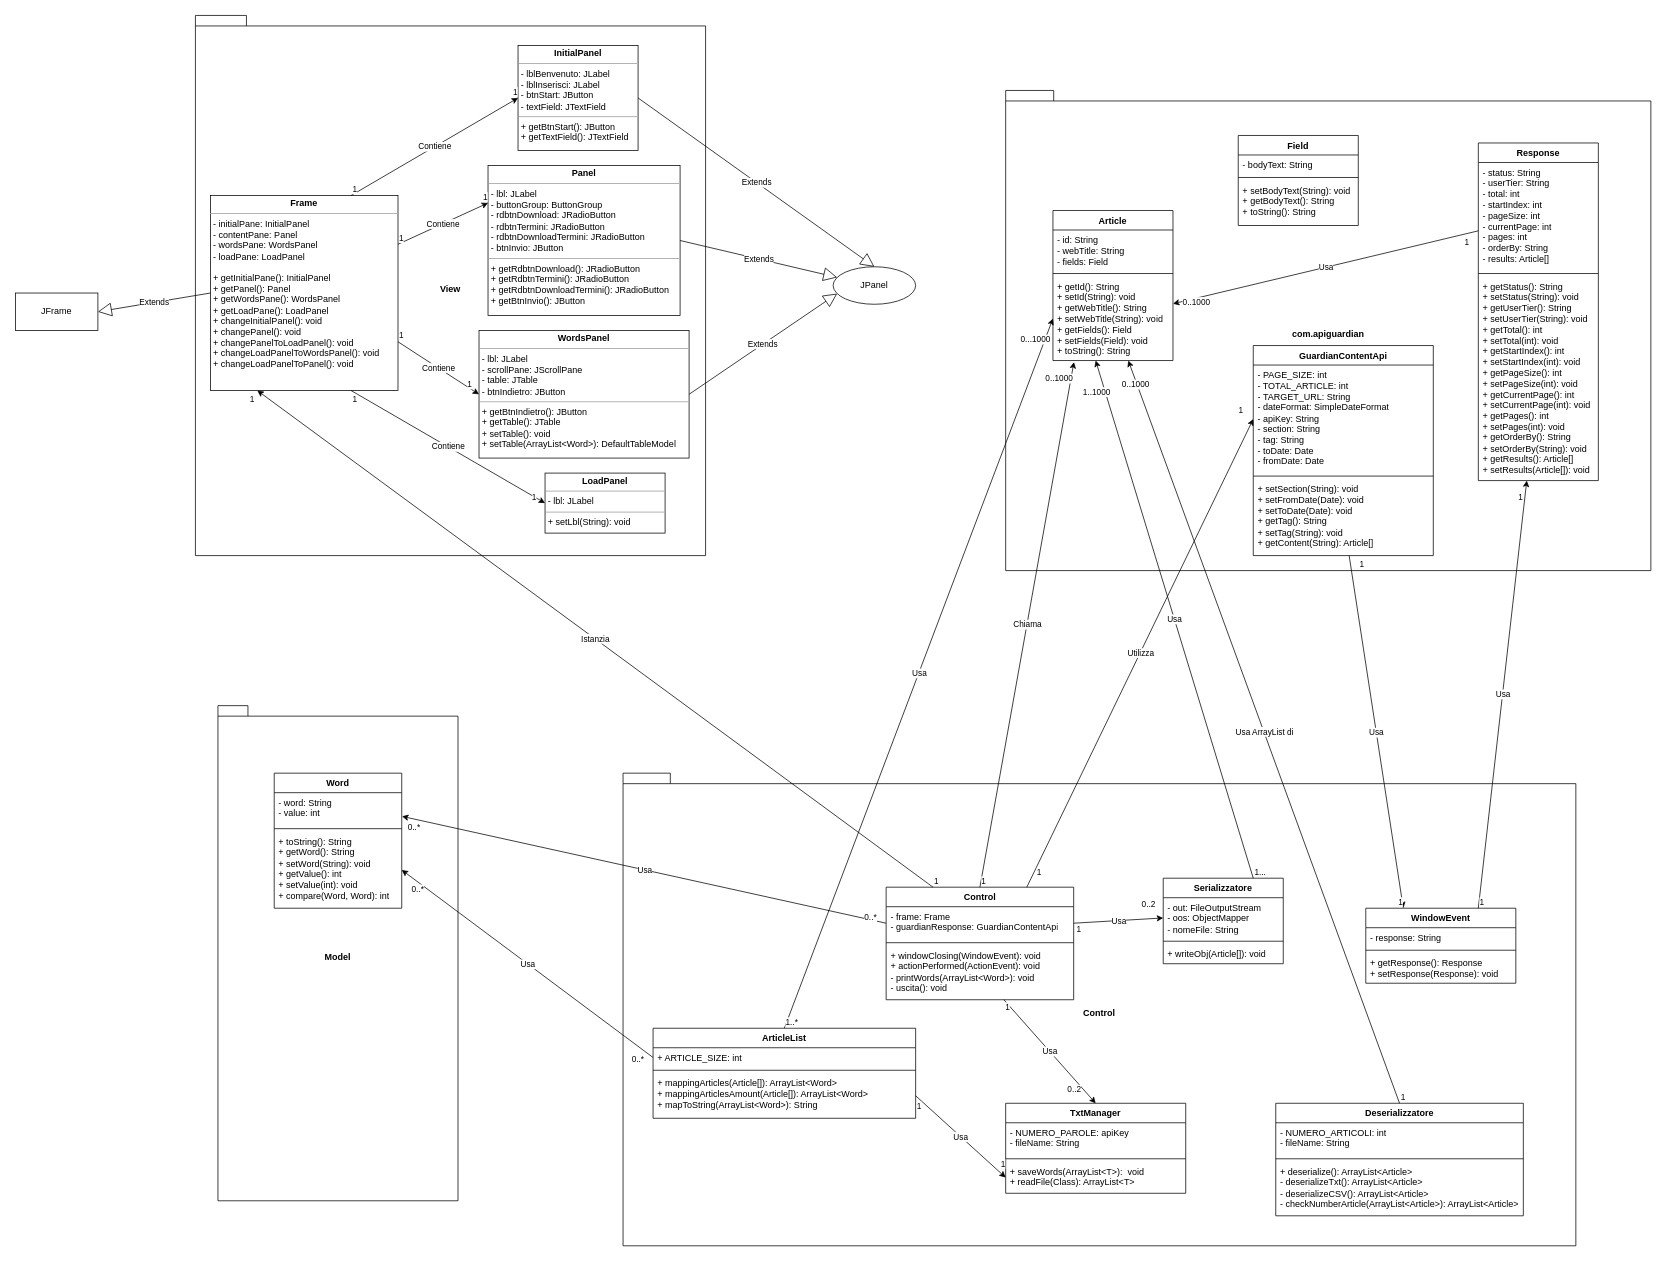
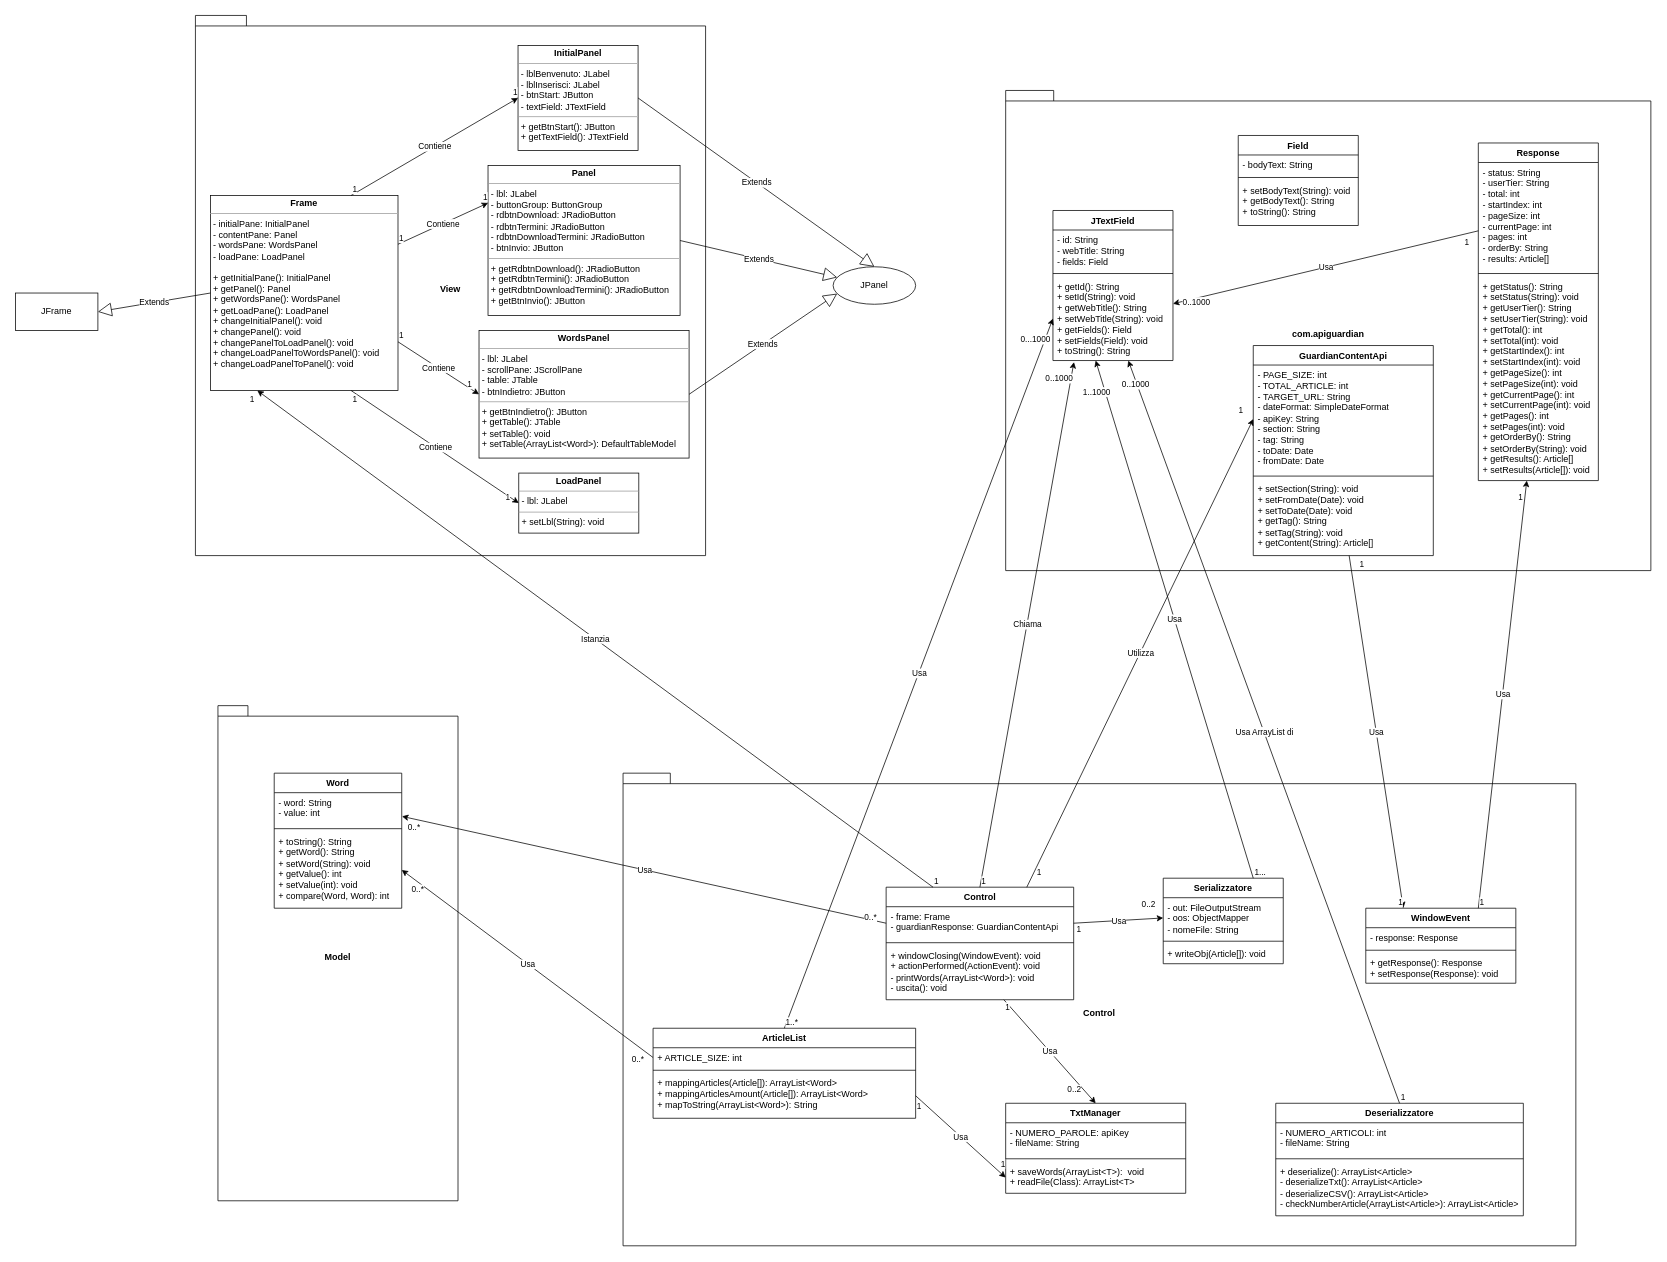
(1113, 221) -> (1113, 221)
(605, 503) -> (579, 503)
(1411, 938) -> (1417, 938)
